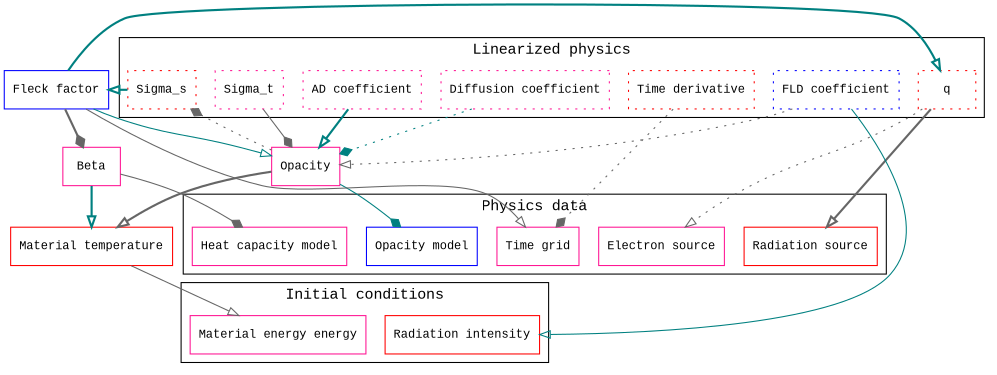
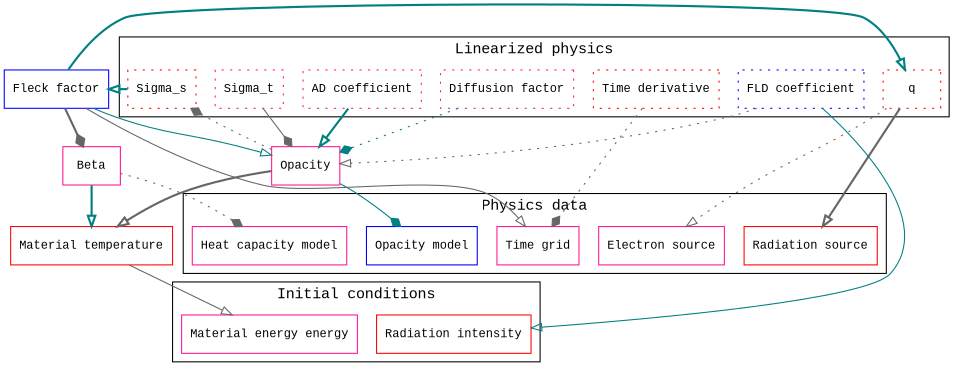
(525, 90) -> (507, 89)
(170, 189) -> (170, 188)
